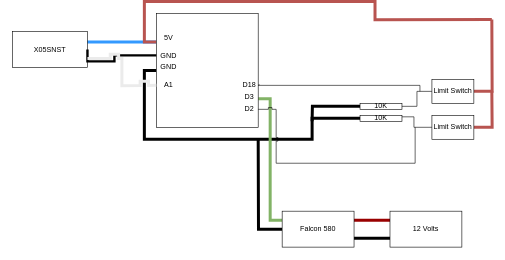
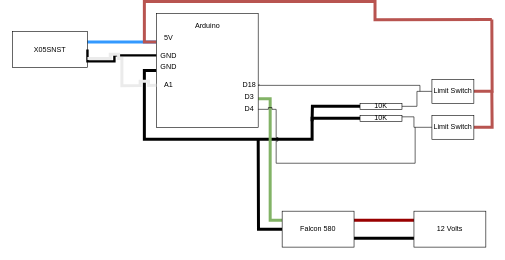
none -> (207, 26)
(250, 110) -> (250, 110)
(426, 230) -> (450, 230)
